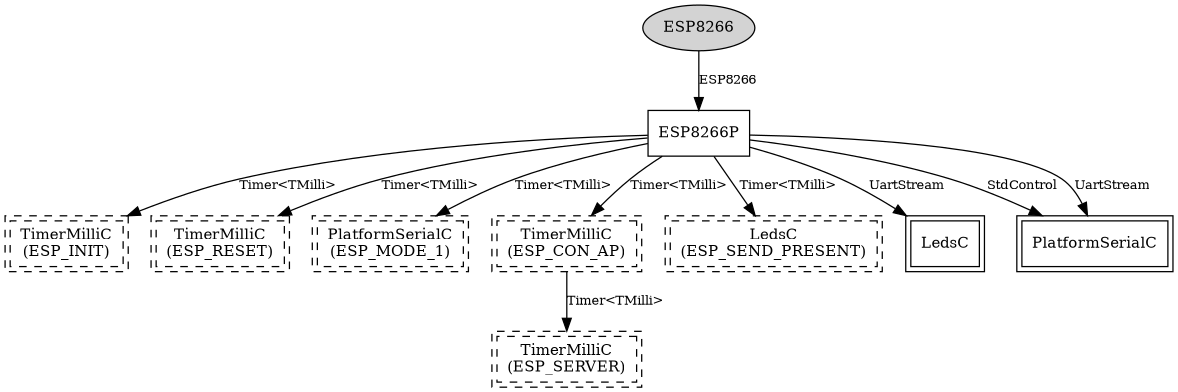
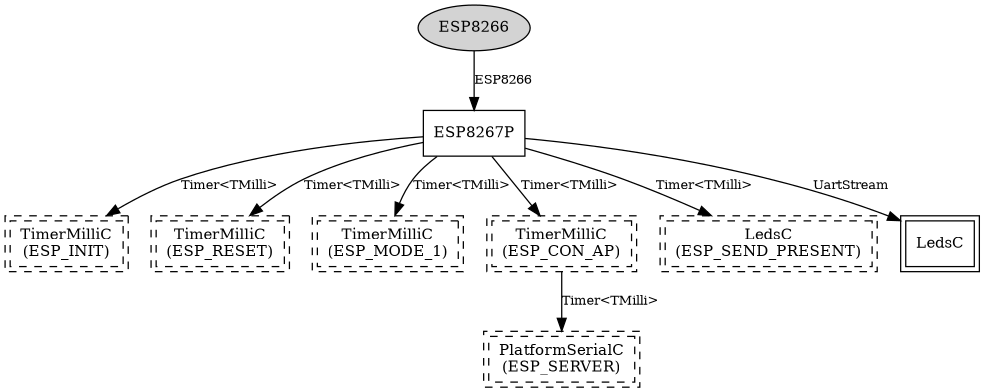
(699, 133) -> (474, 133)
(390, 244) -> (388, 244)
(1095, 244) -> none
(567, 359) -> (562, 359)
